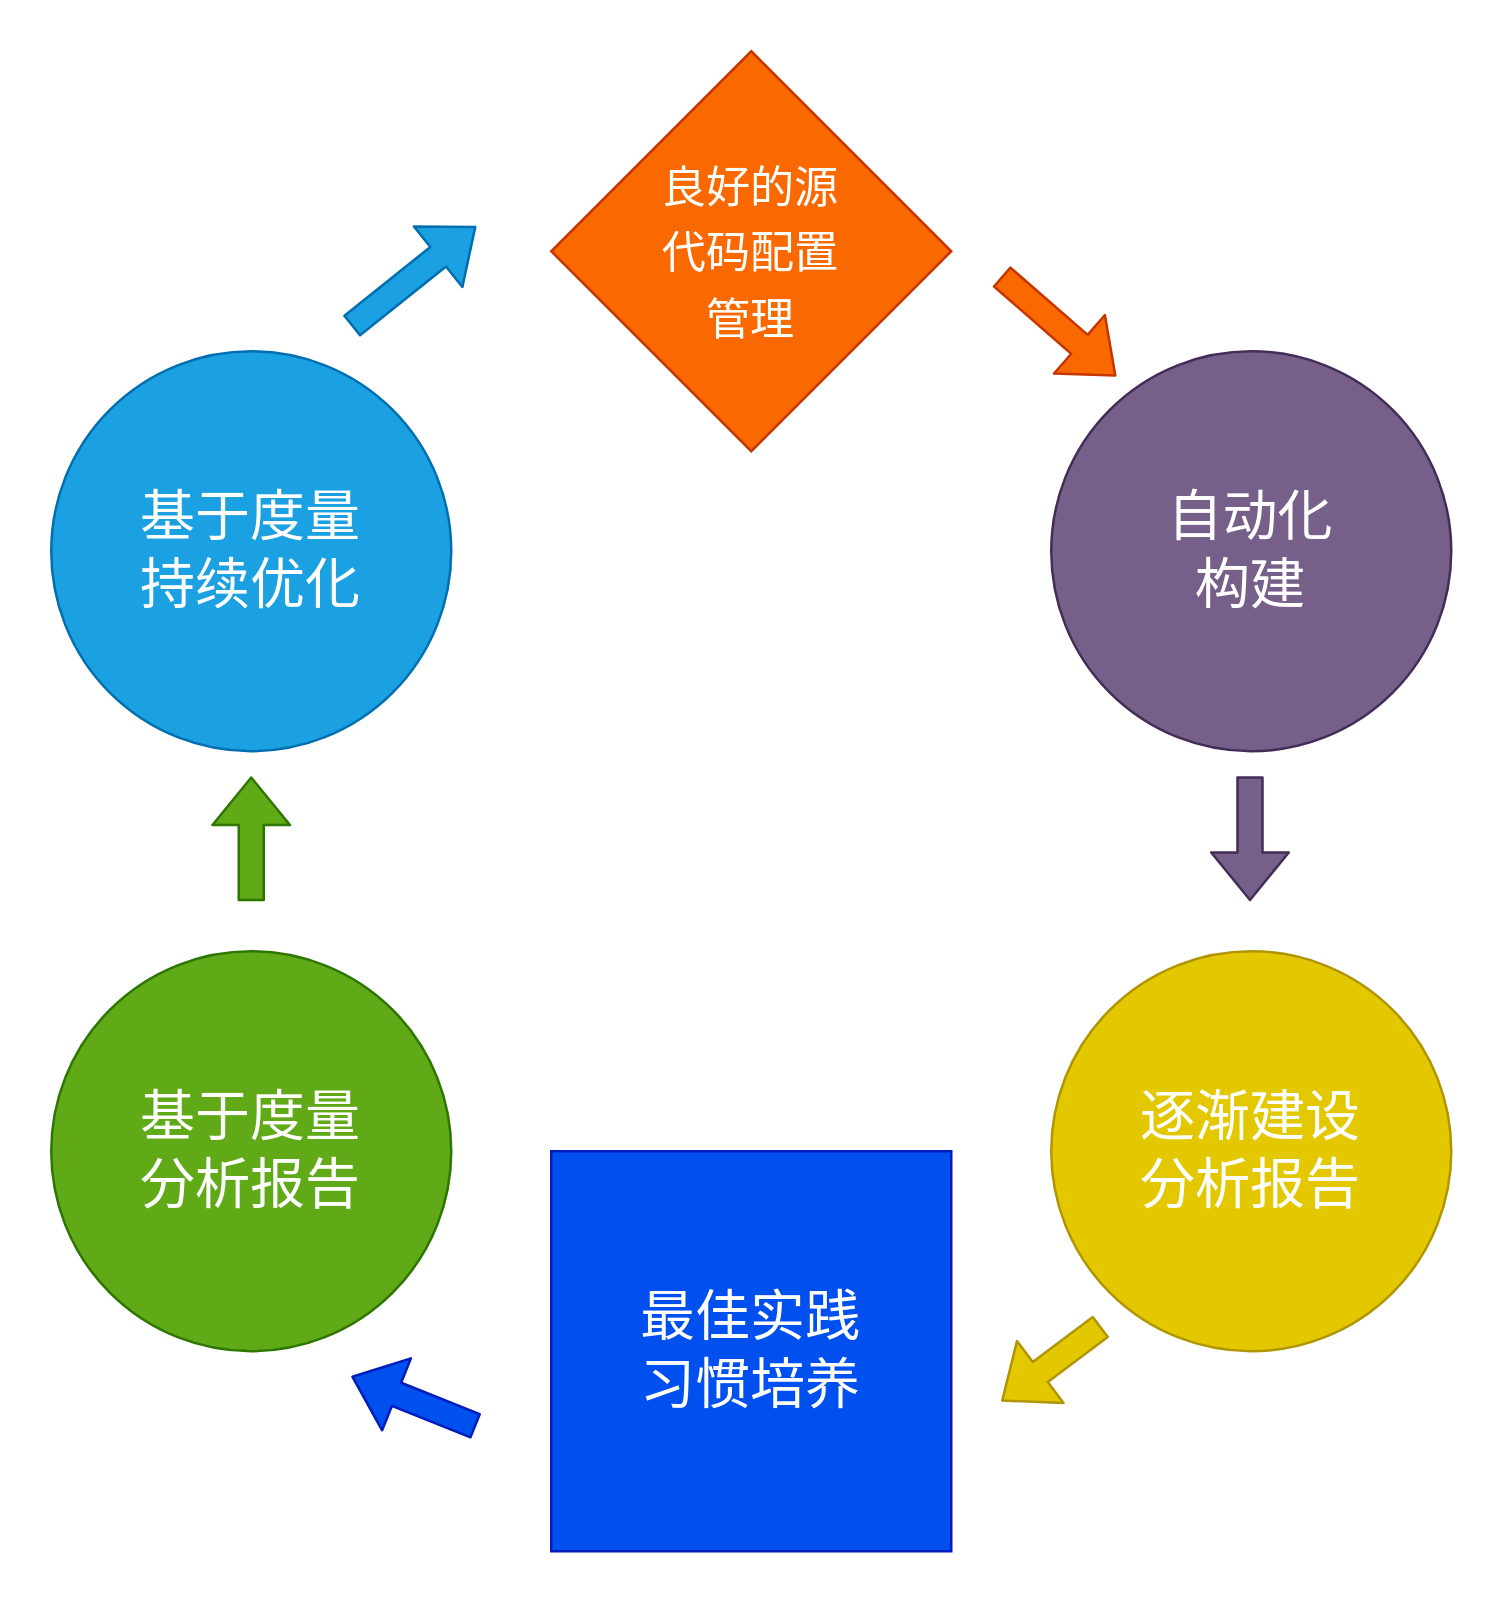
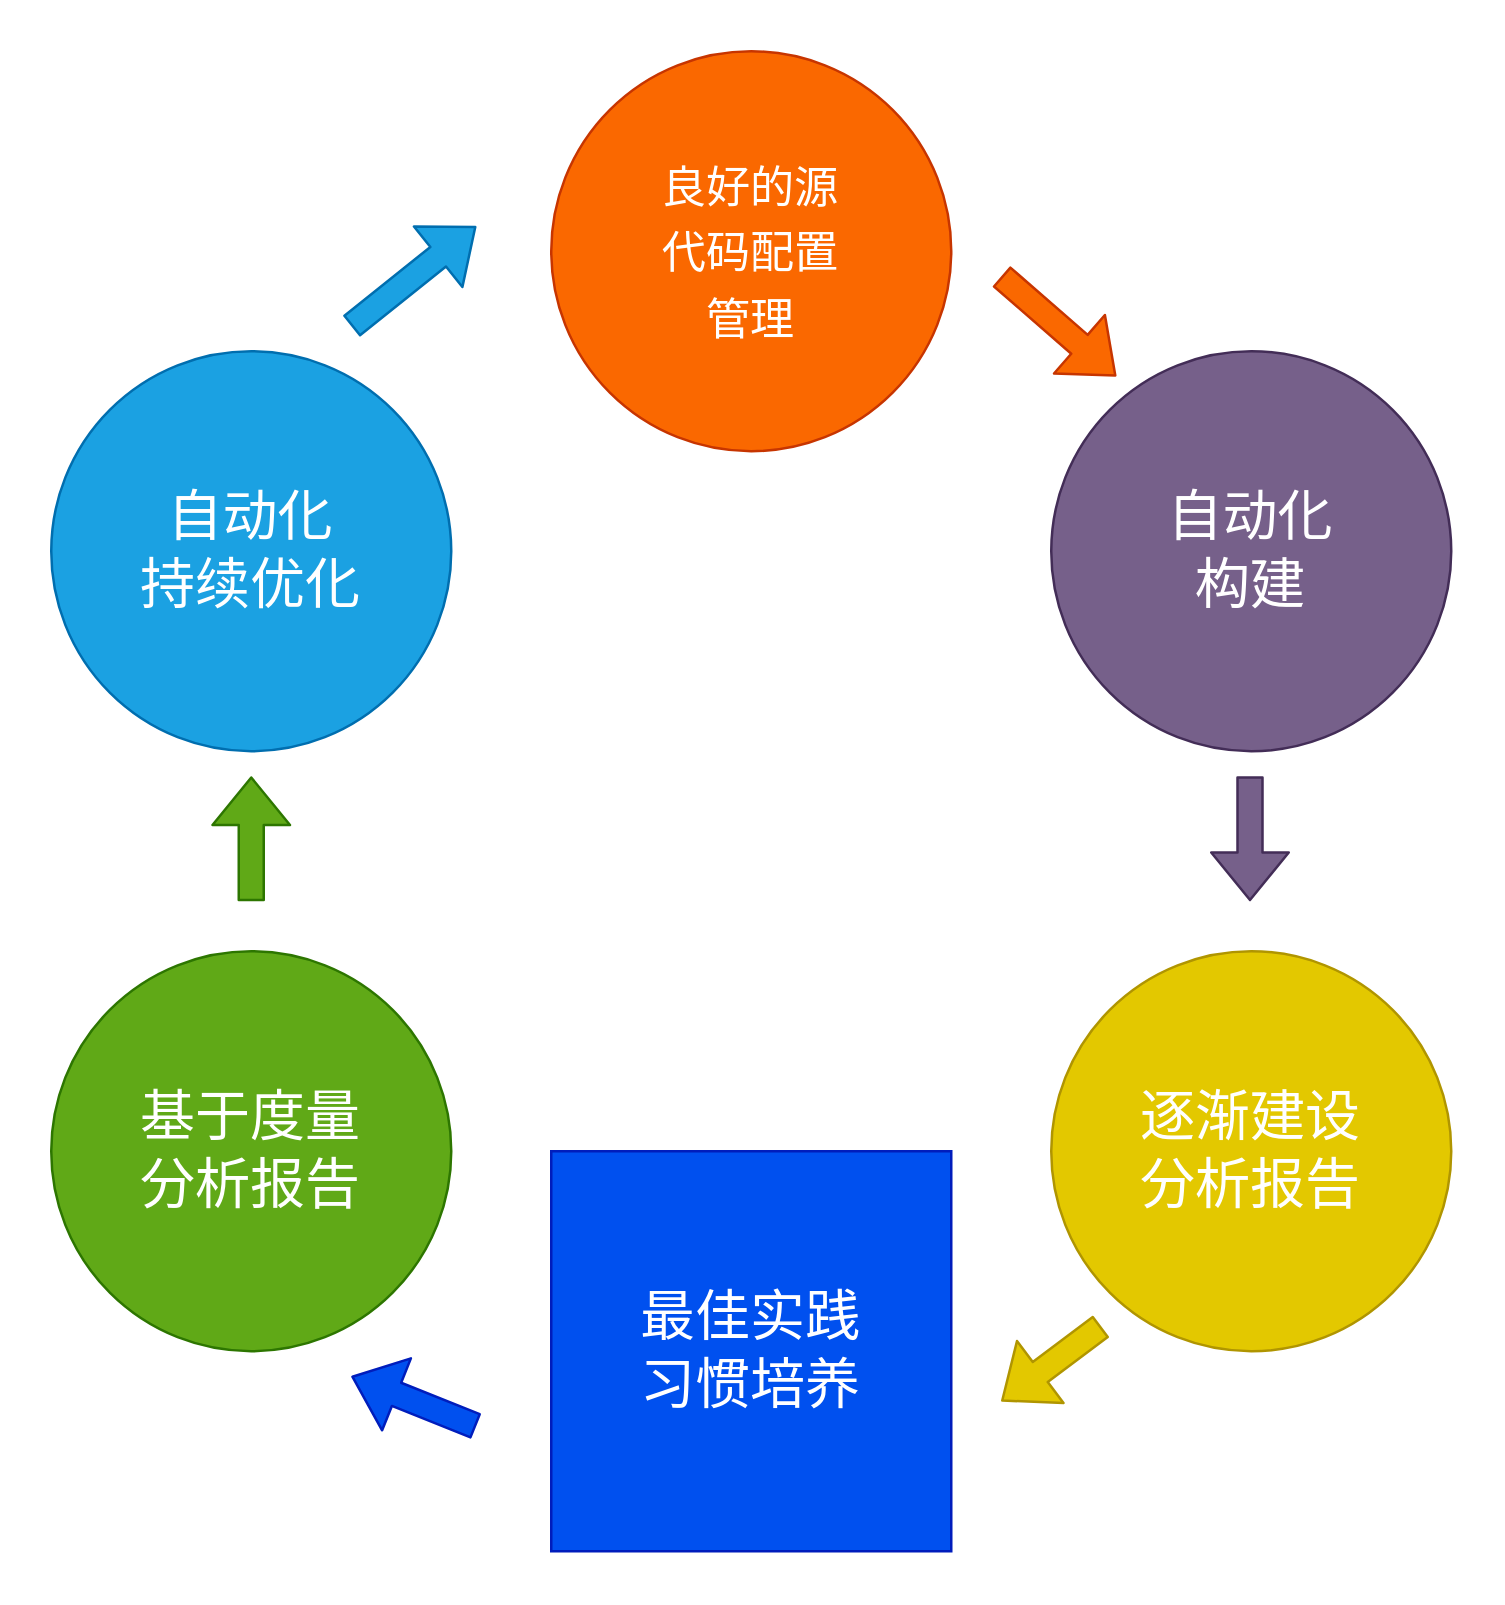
(751, 251) -> (751, 251)
(251, 551) -> (251, 551)
